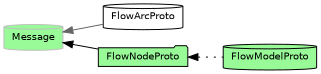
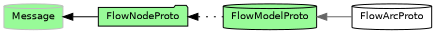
(88, 27) -> (339, 17)
